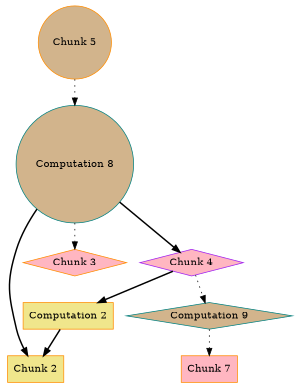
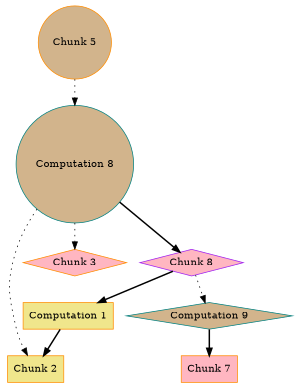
(192, 263) -> (192, 263)
(10, 277) -> (10, 277)
(68, 316) -> (68, 316)
(209, 339) -> (209, 339)
